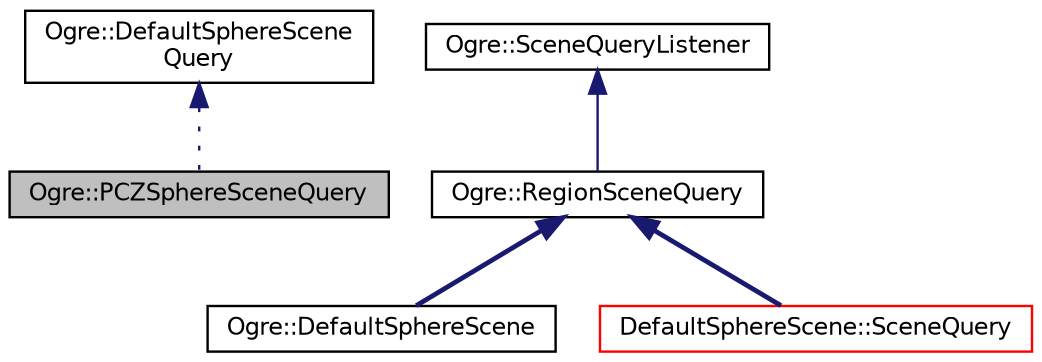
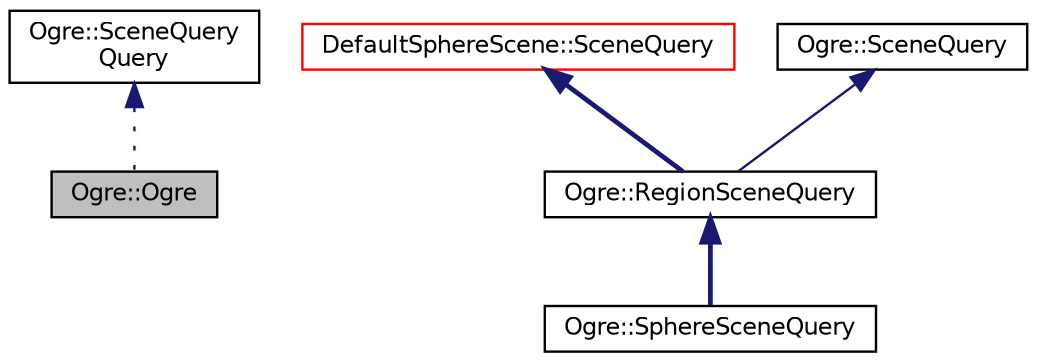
(199, 47) -> (134, 47)
(598, 47) -> (902, 47)
(199, 194) -> (134, 194)
(717, 268) -> (624, 128)
(382, 329) -> (710, 329)
